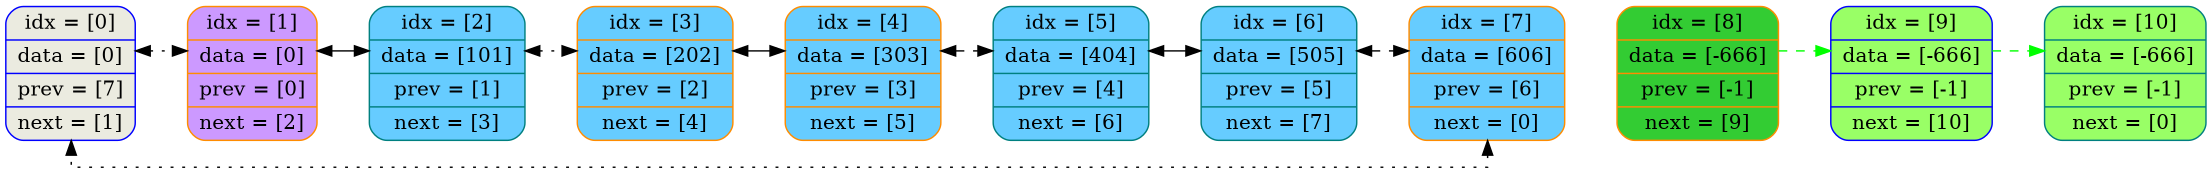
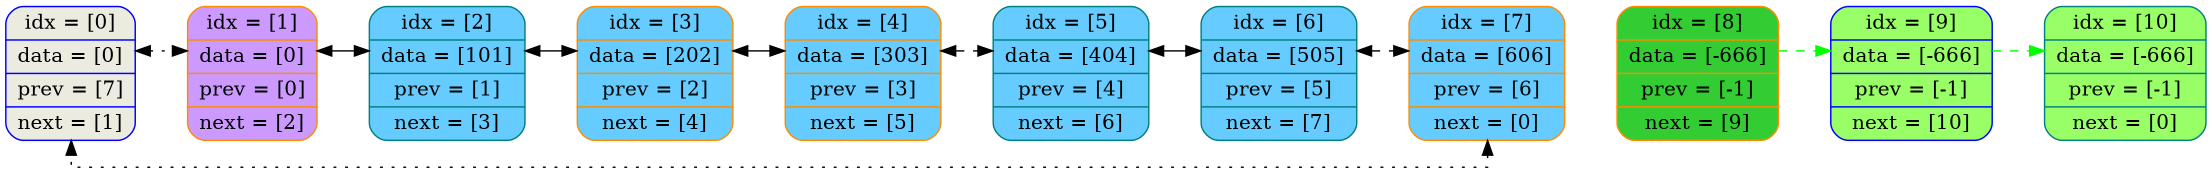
(551, 51) -> (551, 51)
